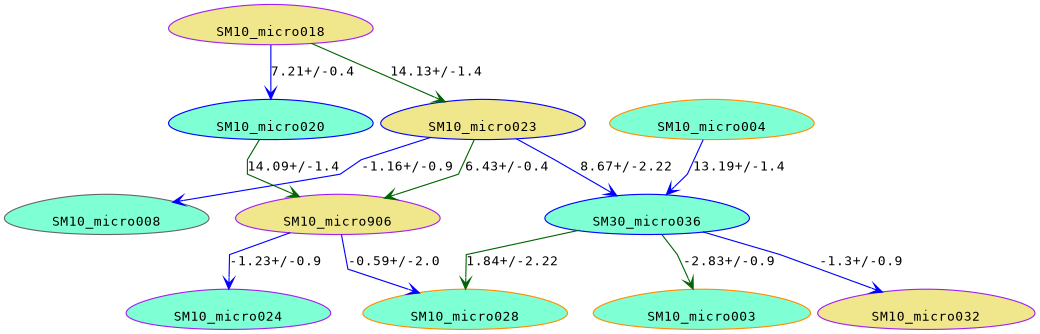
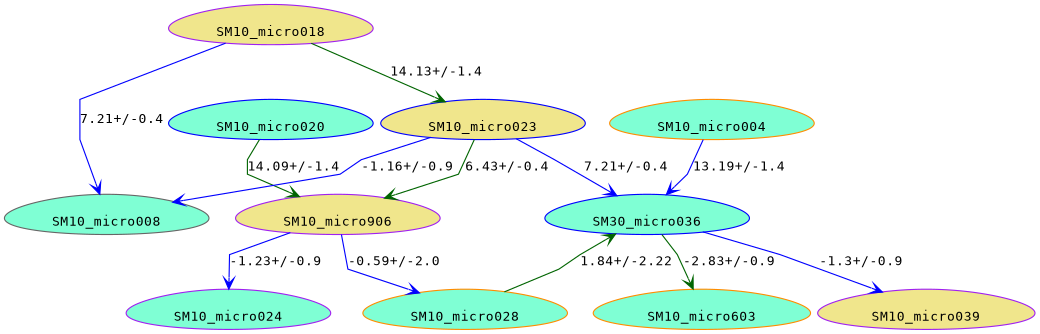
(271, 66) -> (112, 87)
(627, 167) -> (627, 167)
(512, 245) -> (557, 270)
(702, 309) -> (702, 309)
(926, 309) -> (926, 309)
